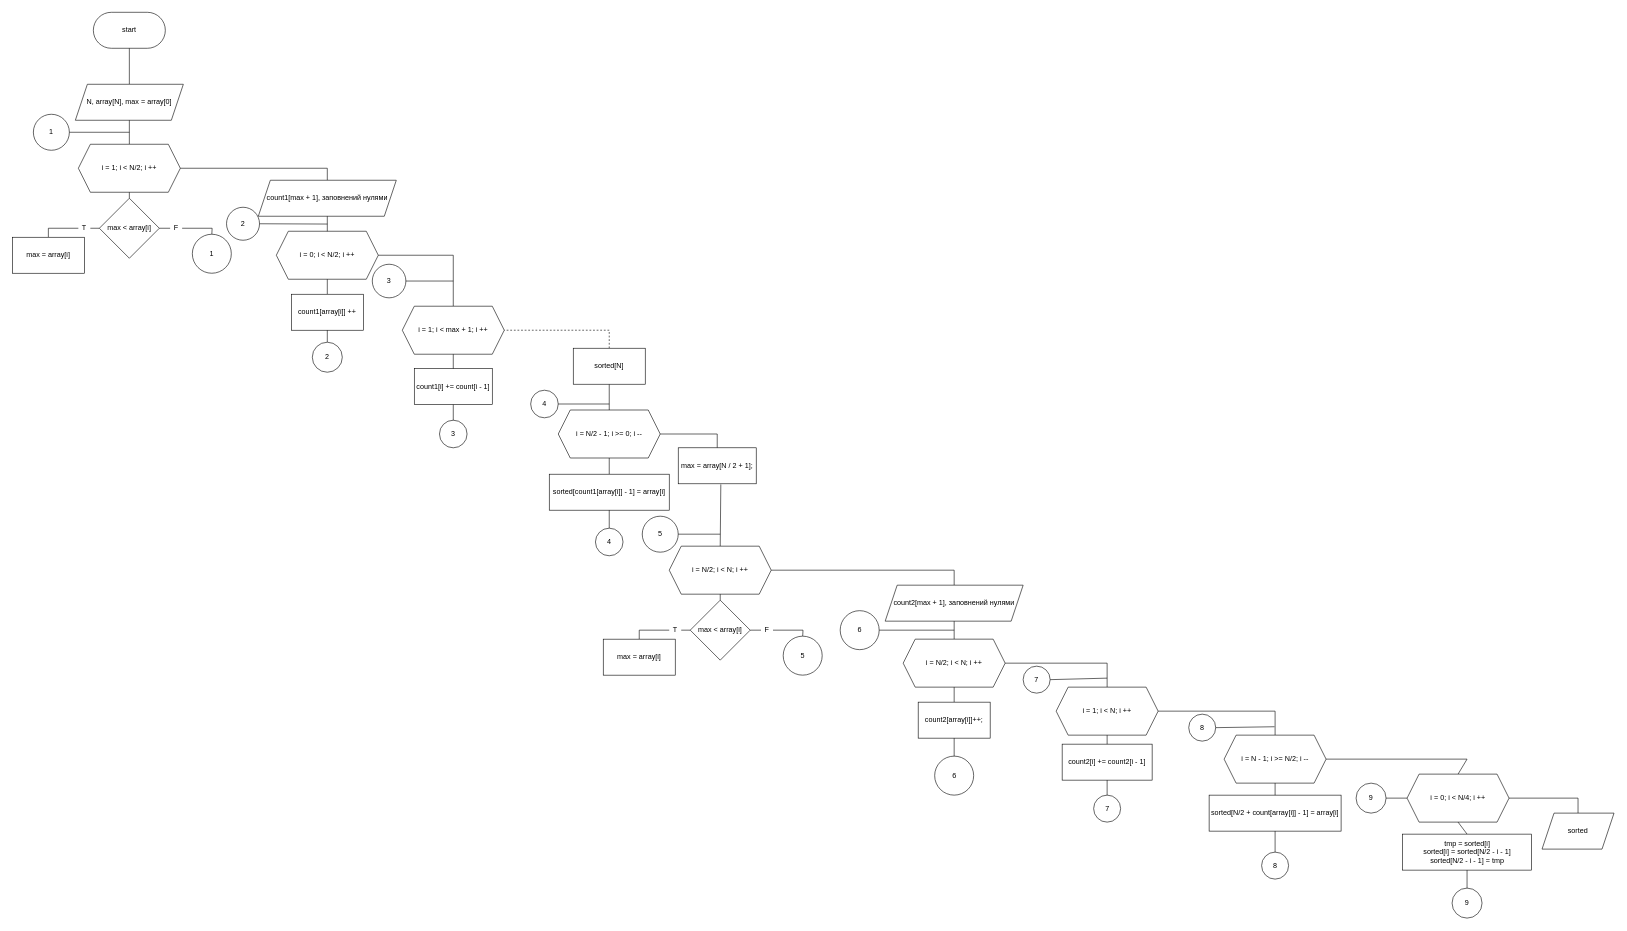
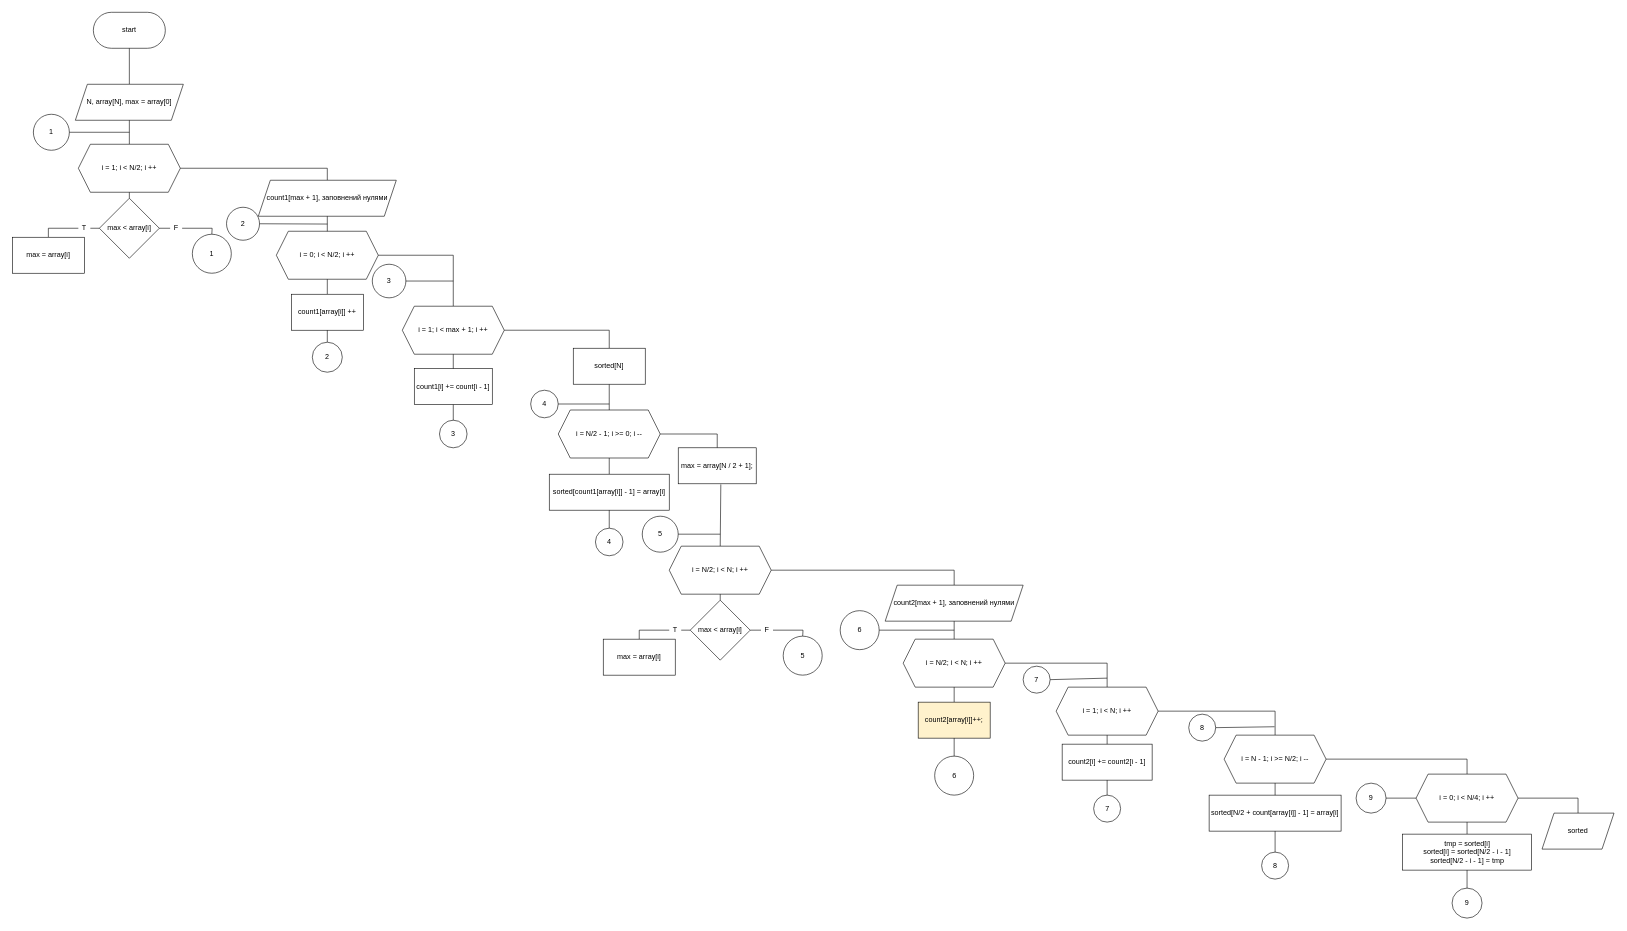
(565, 330) -> (565, 330)
(954, 720) -> (954, 720)
(1458, 798) -> (1467, 798)
